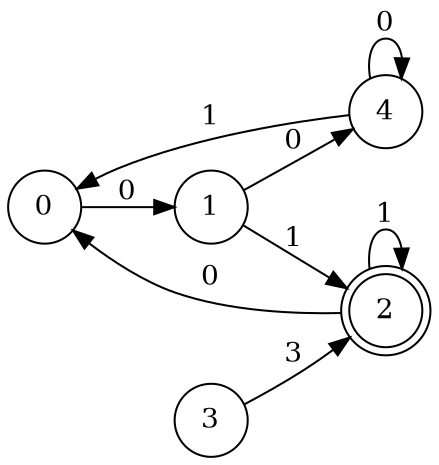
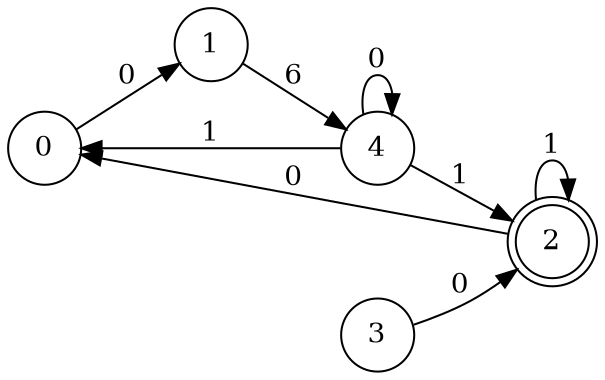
(294, 141) -> (294, 76)
(287, 252) -> (452, 188)
(294, 354) -> (461, 285)
